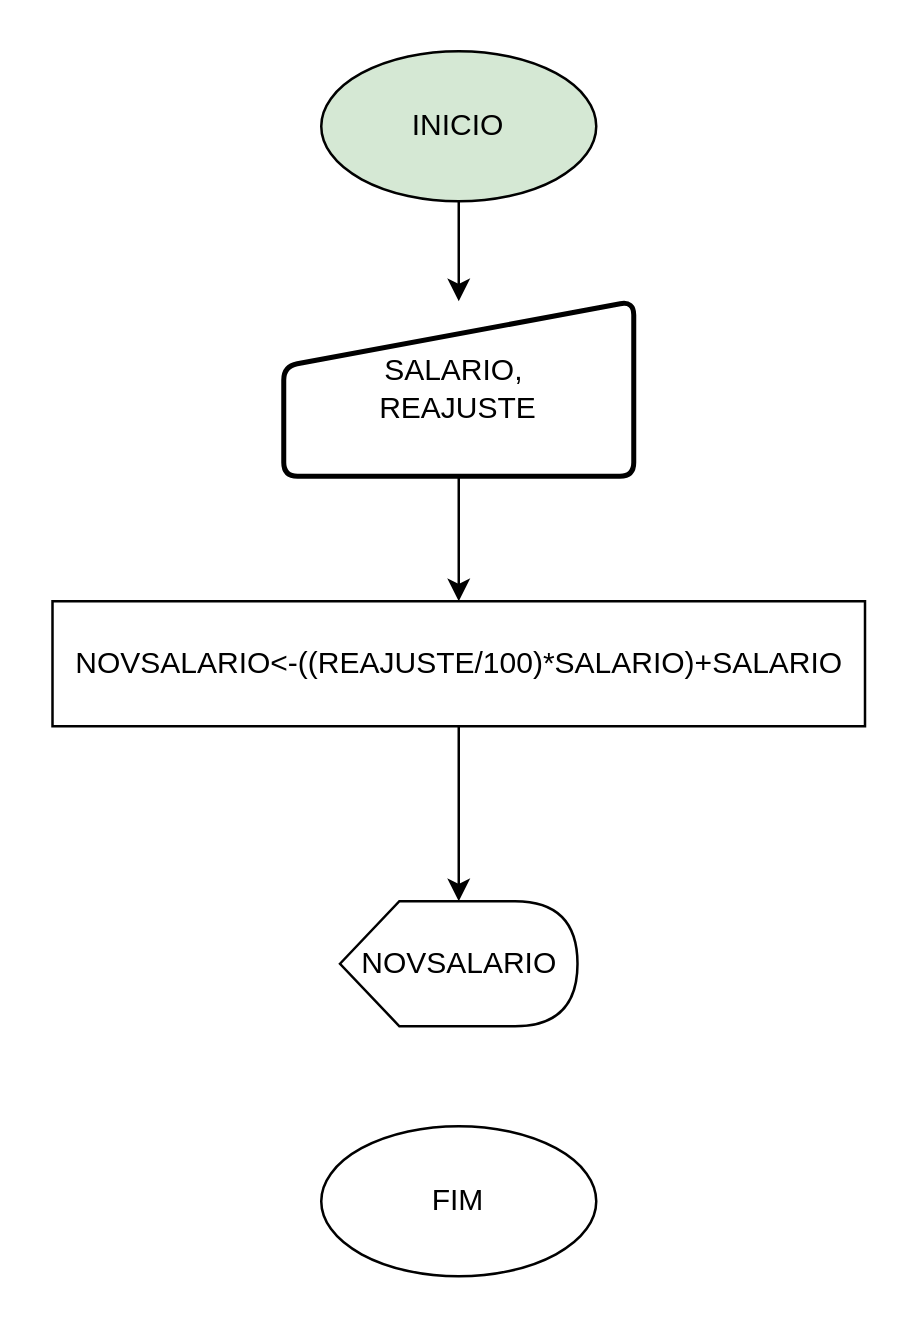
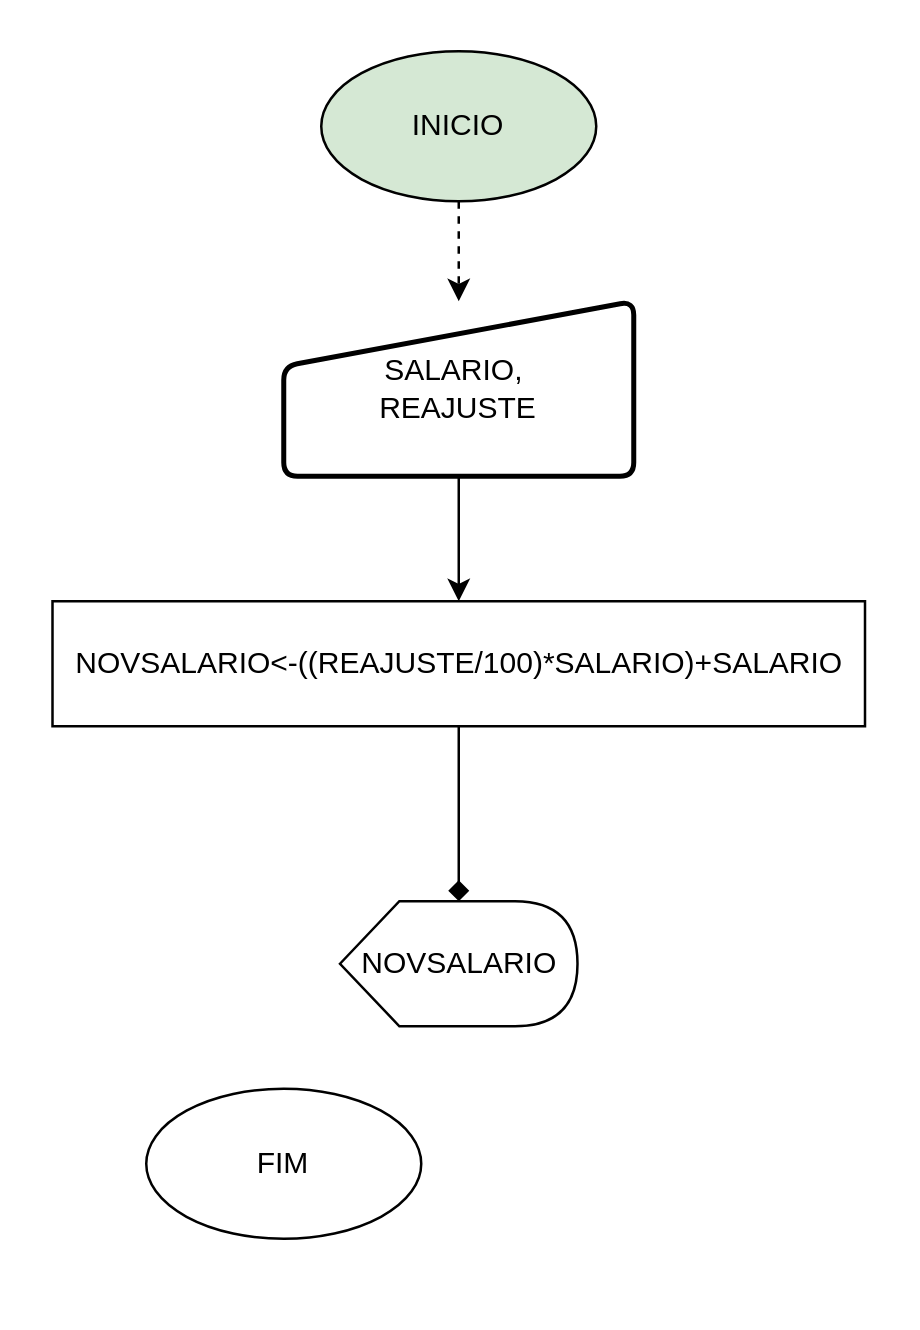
(459, 242) -> (459, 242)
(459, 882) -> (459, 881)
(459, 1201) -> (284, 1164)
